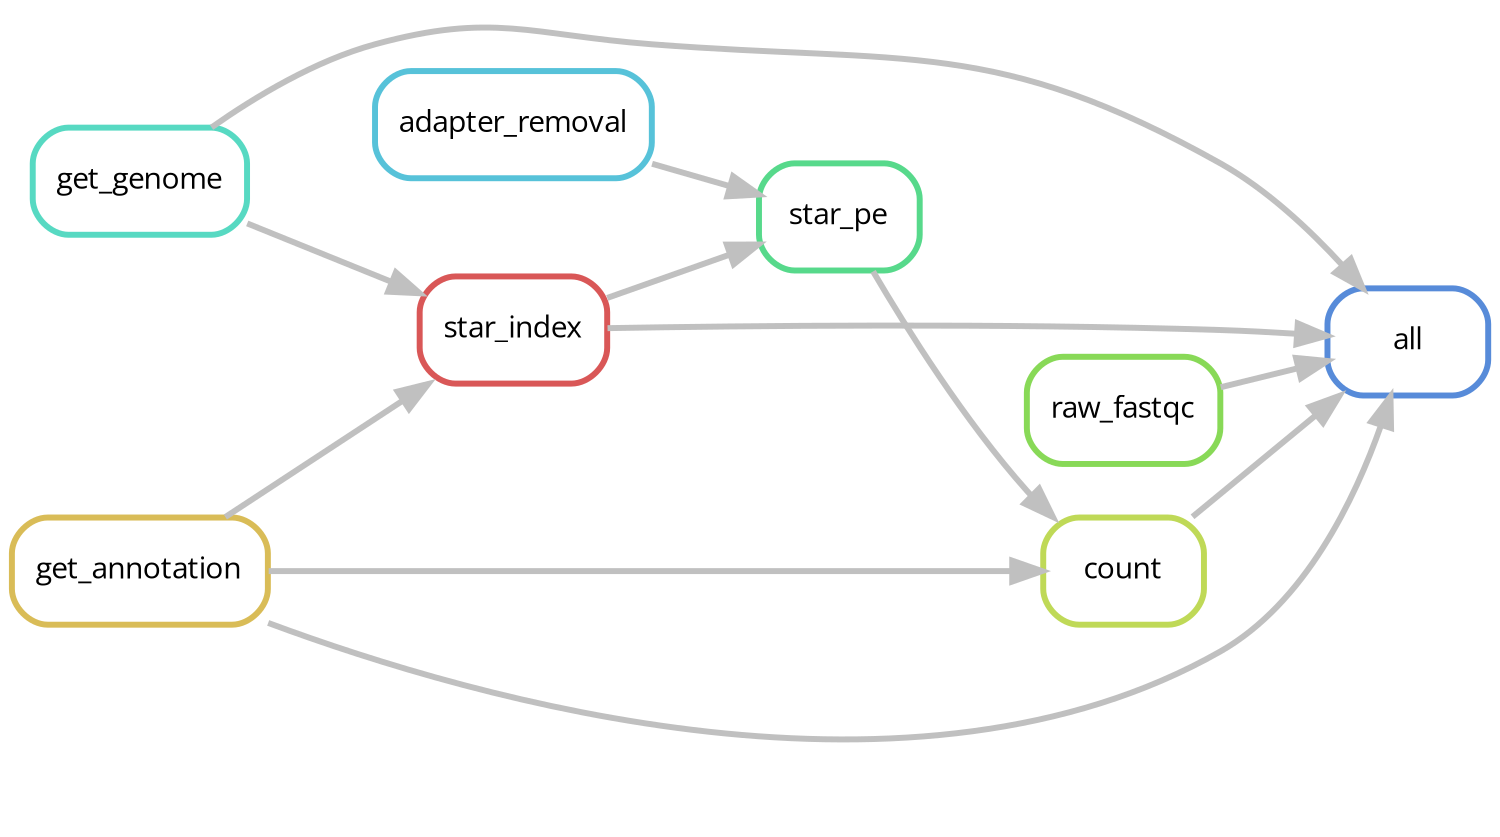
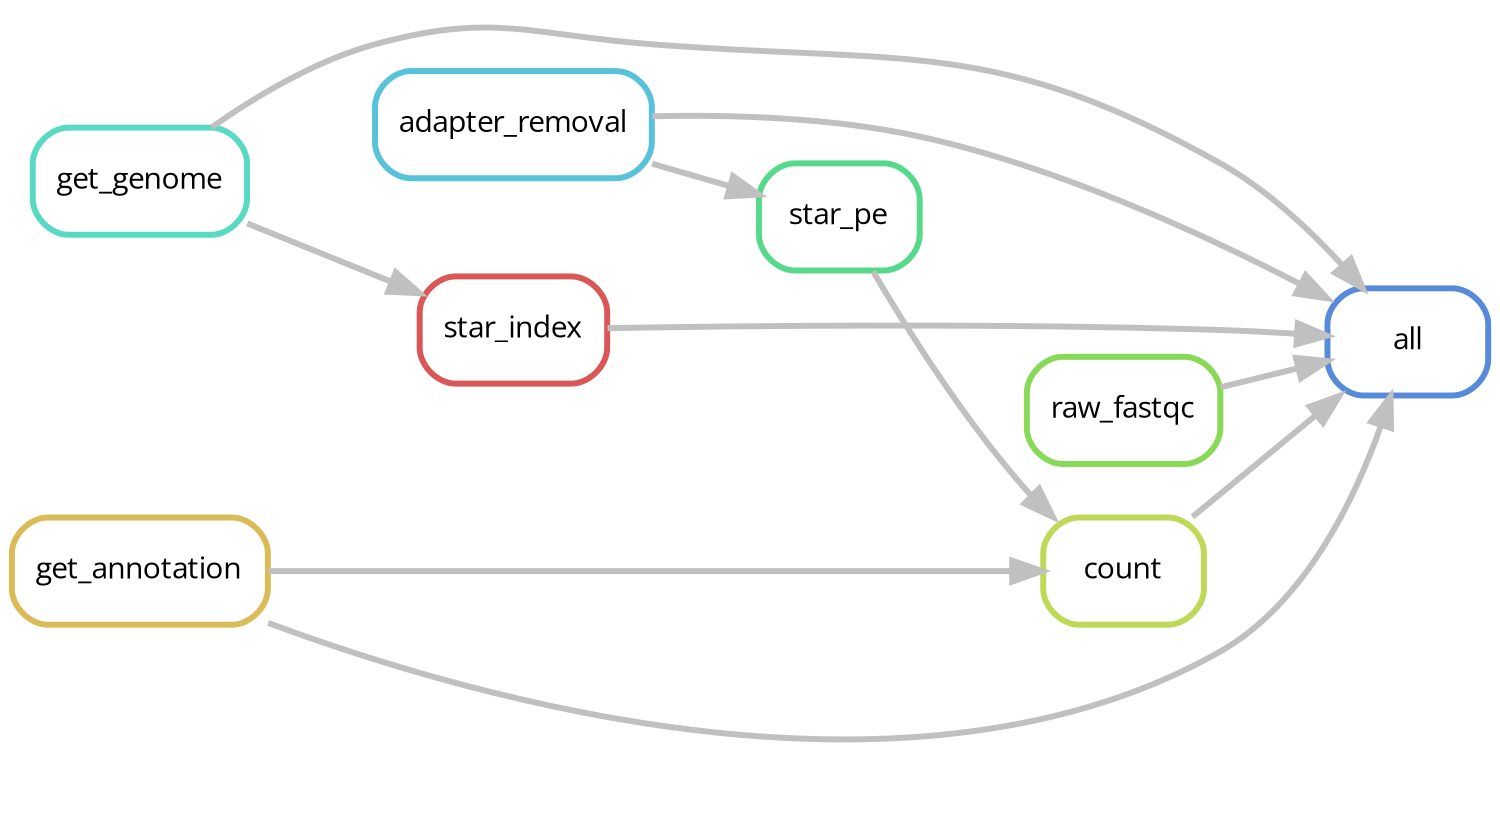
none -> (988, 154)
(668, 276) -> none
(314, 459) -> none
